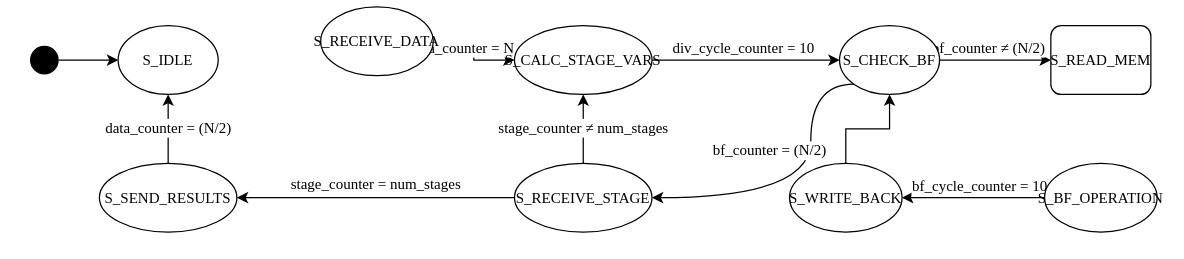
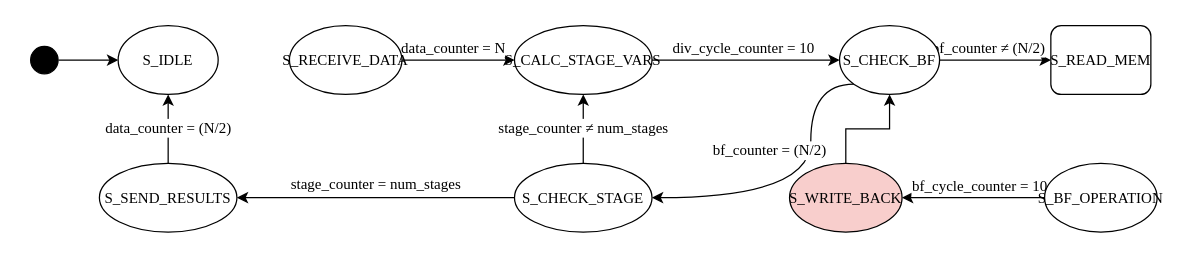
(377, 41) -> (346, 60)
(583, 198) -> (583, 198)
(846, 198) -> (846, 198)
